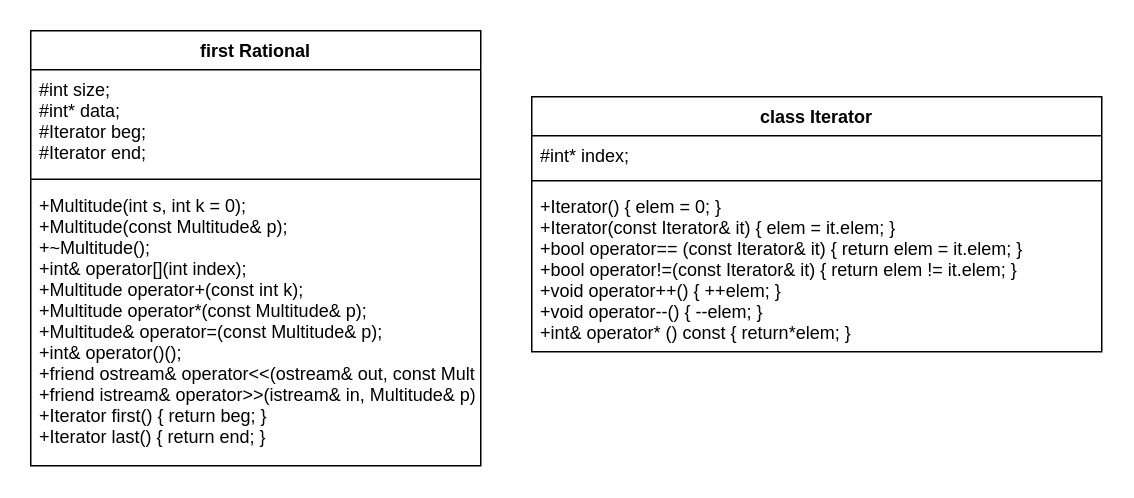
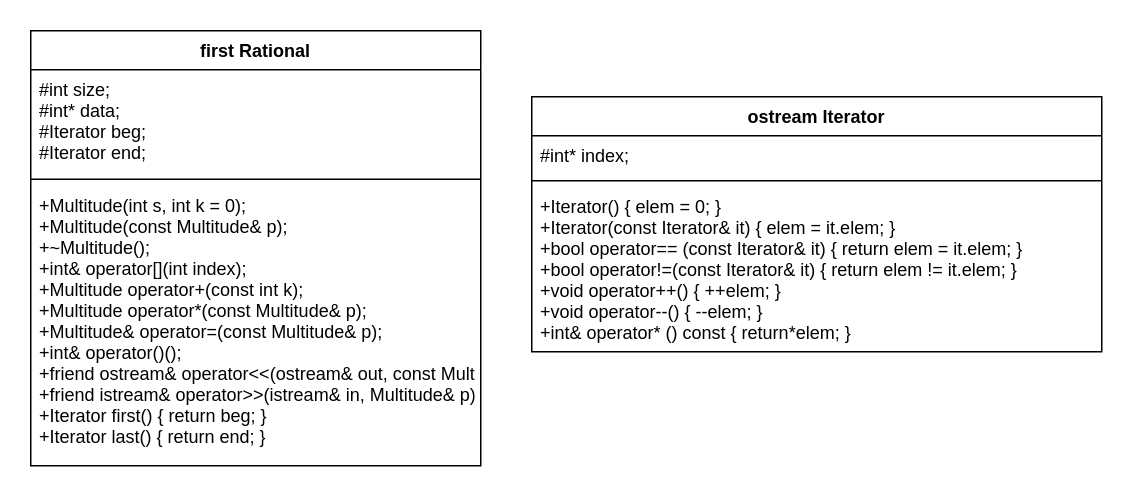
(816, 117) -> (816, 117)
